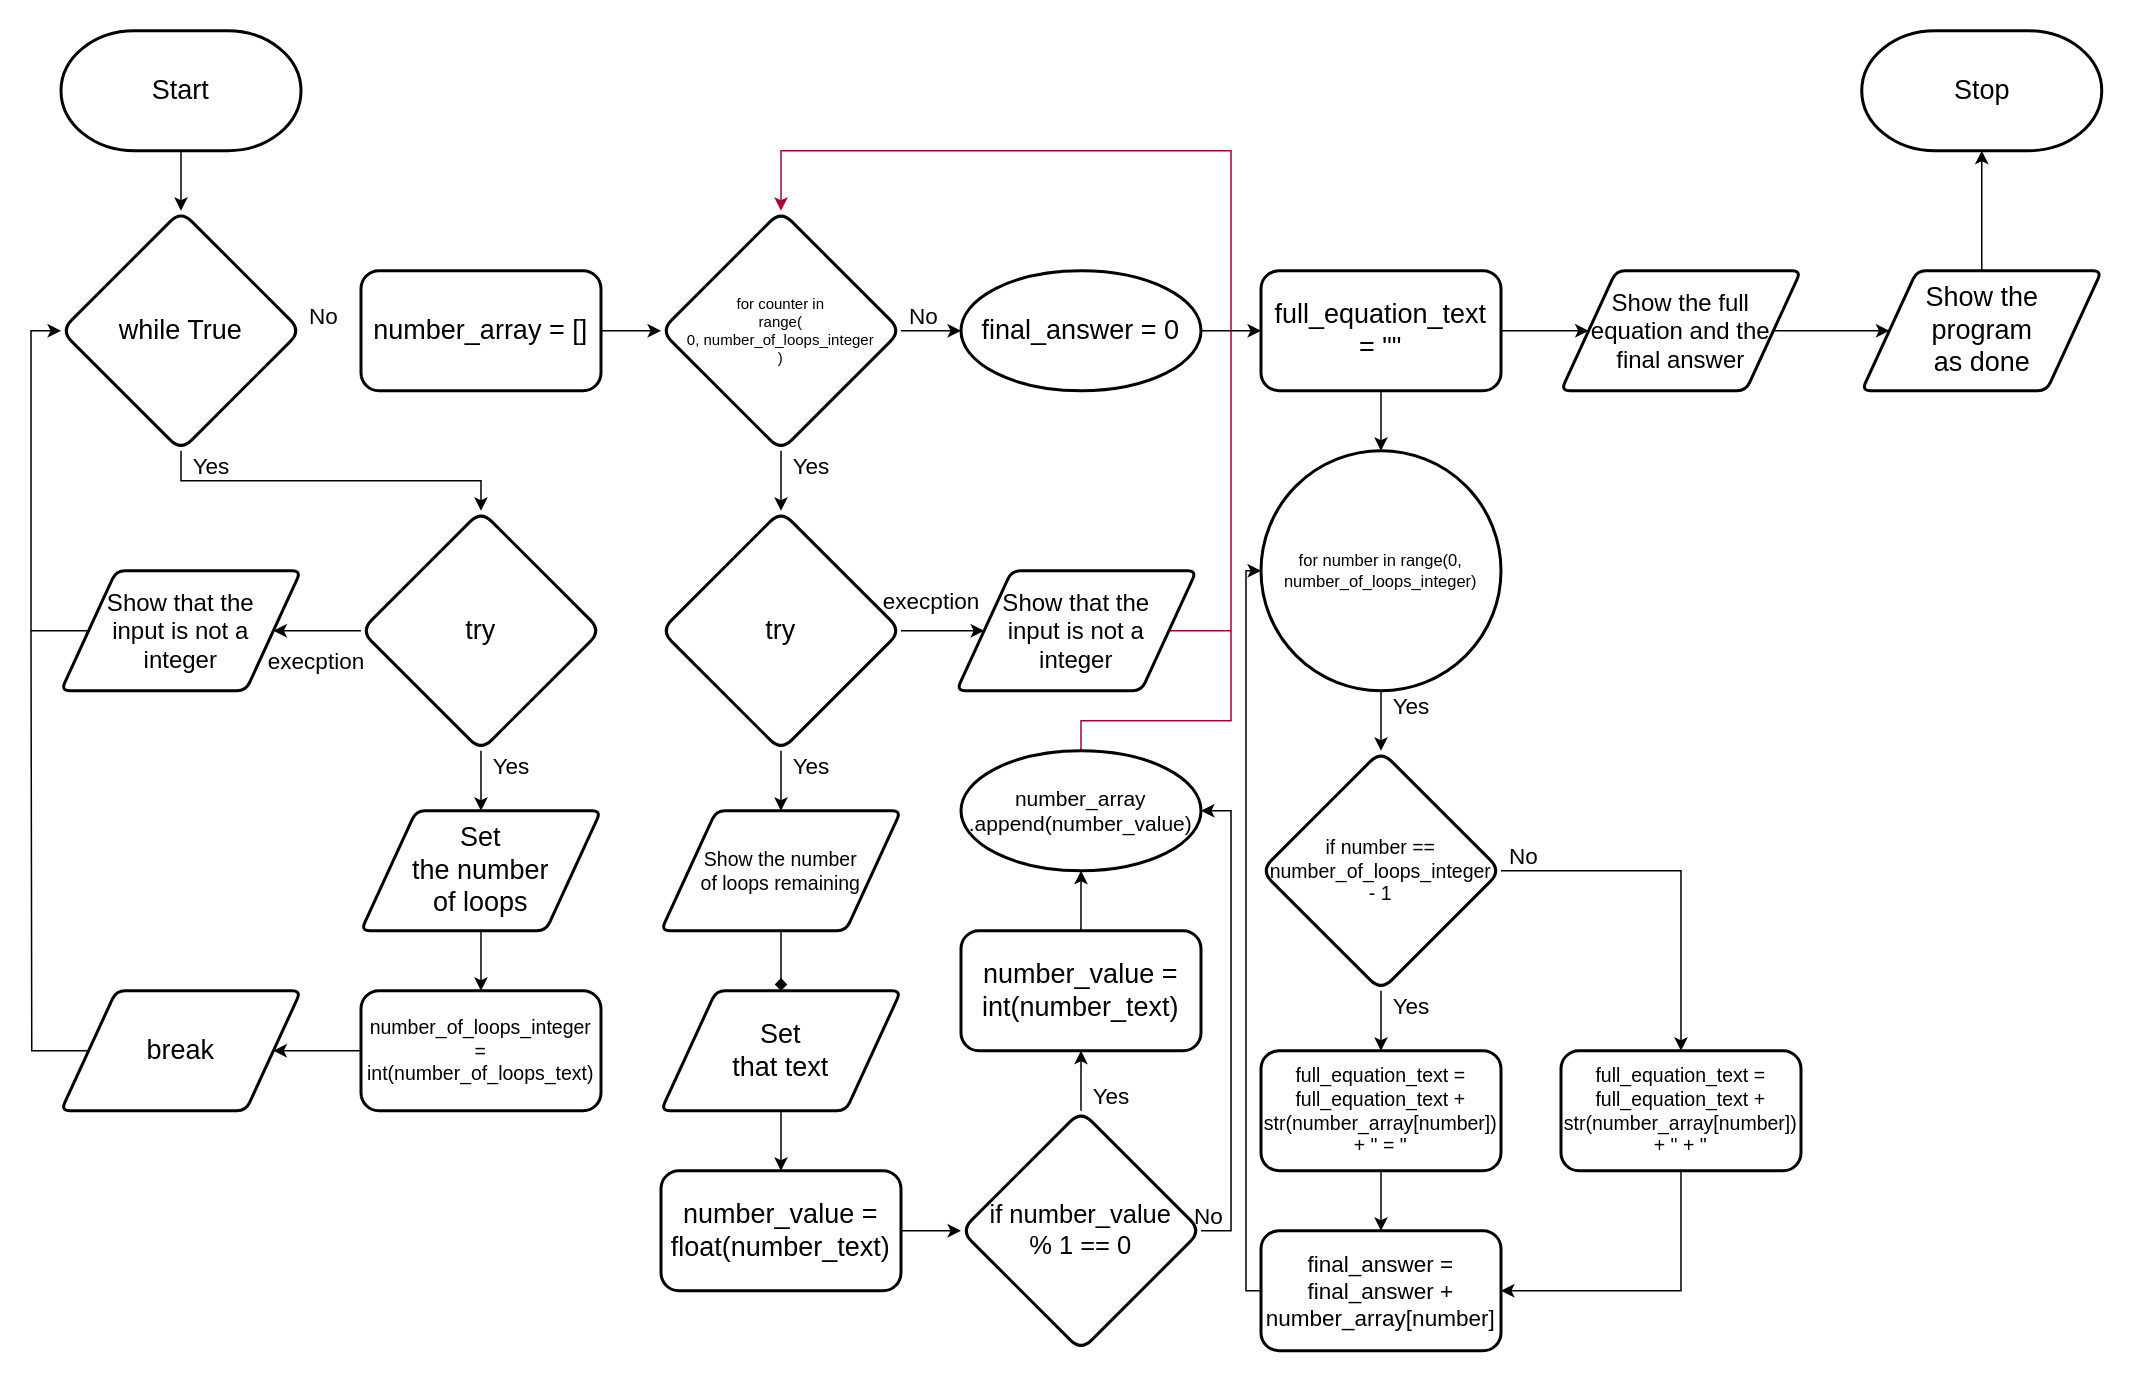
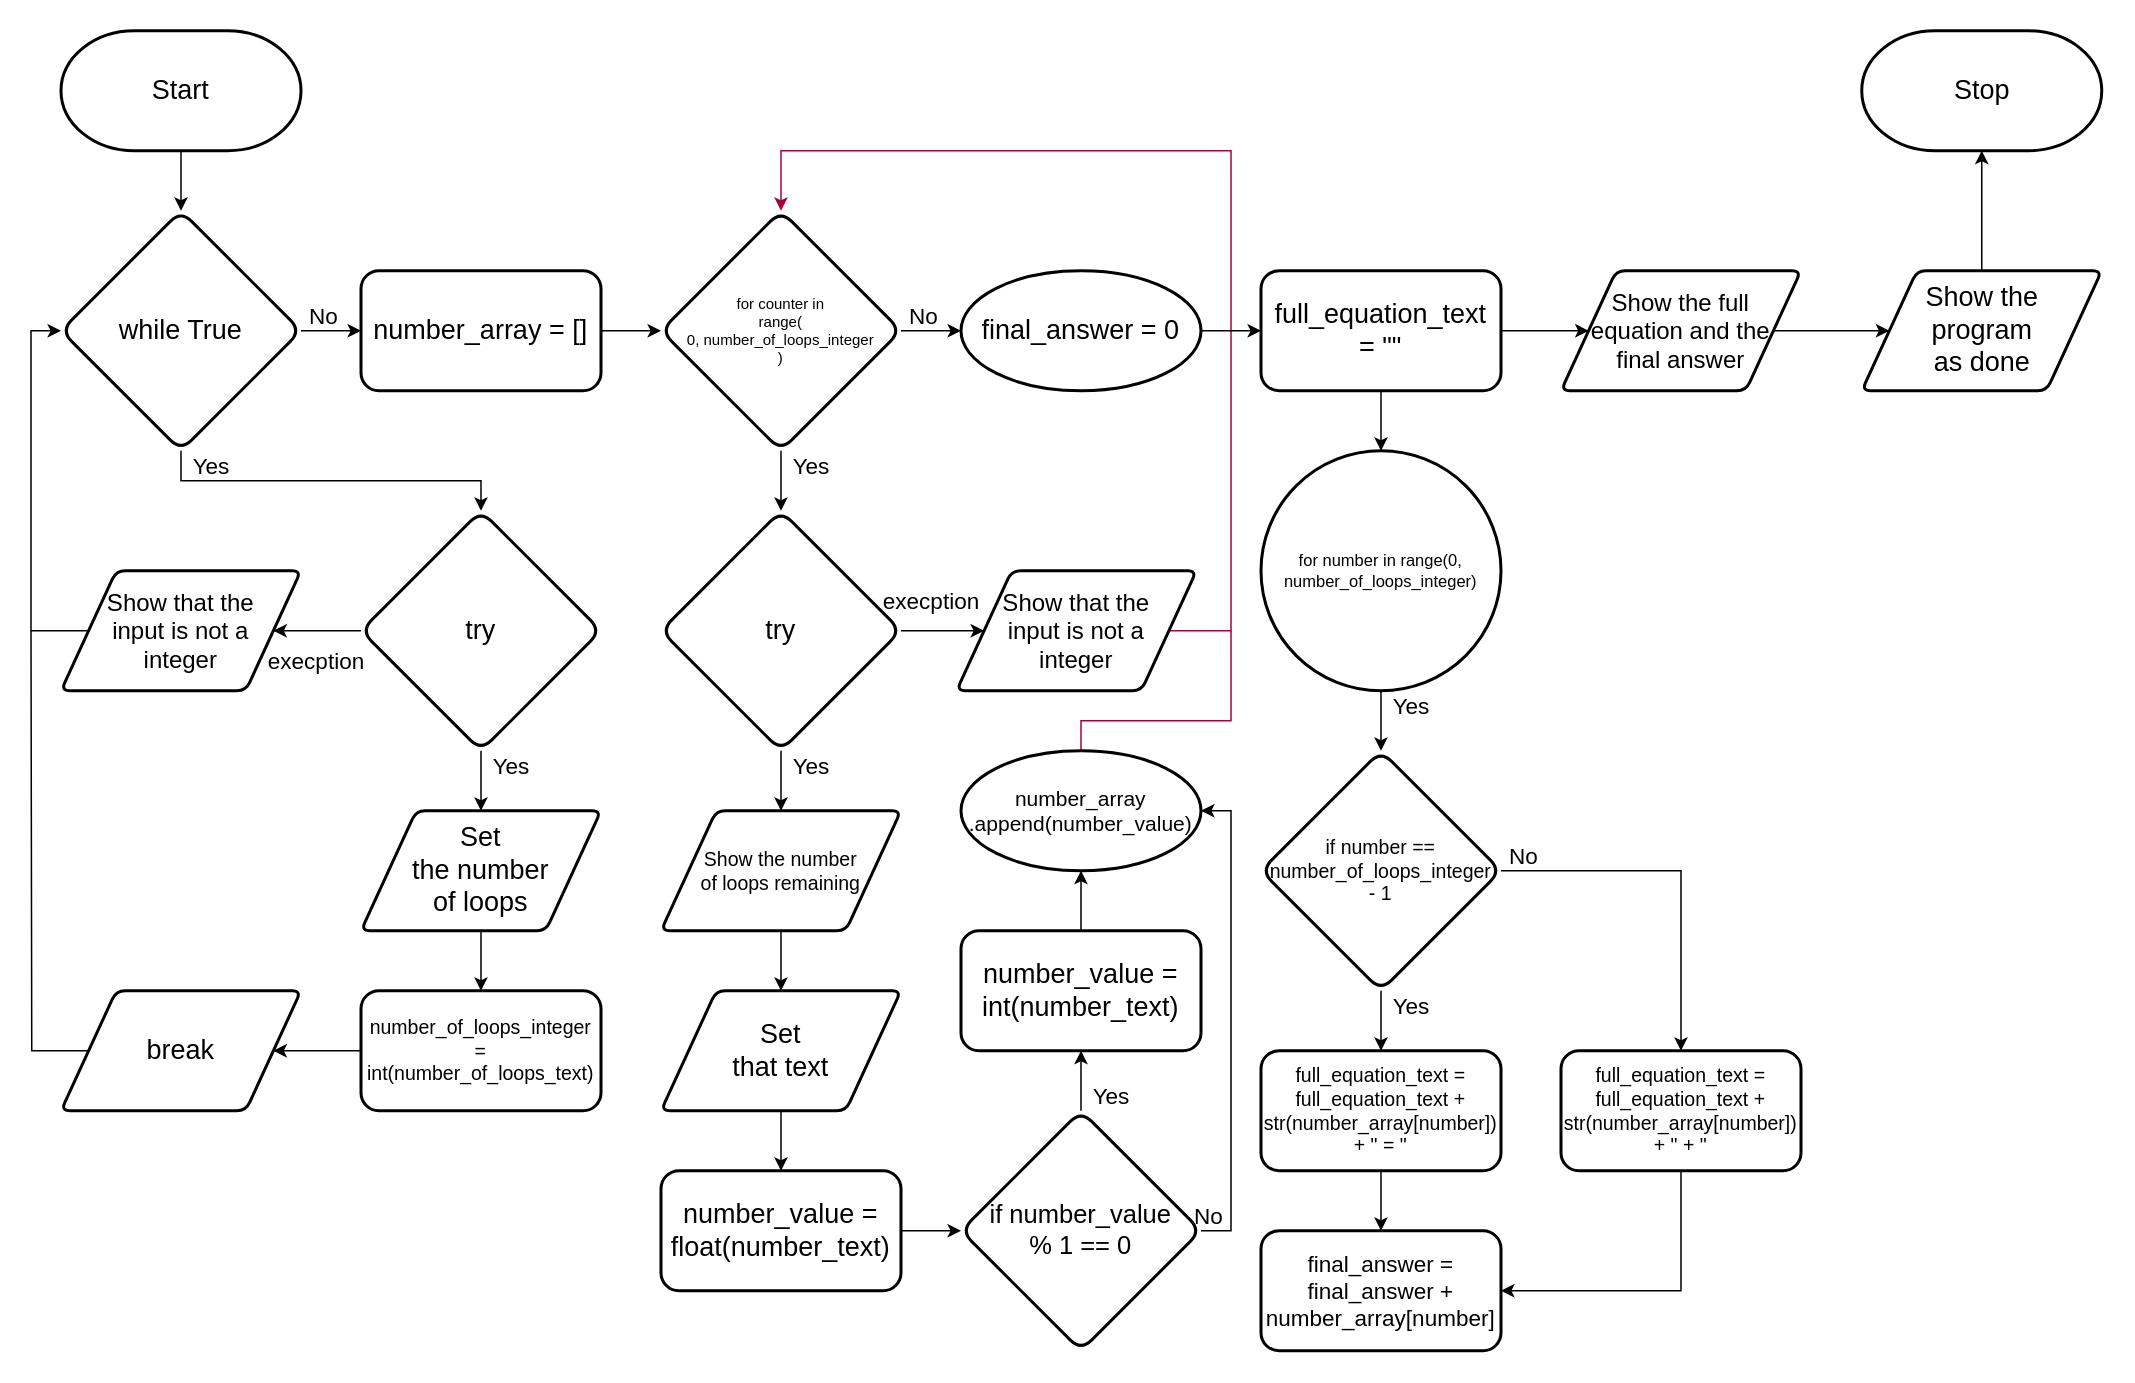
none -> (326, 331)
(1246, 936) -> none
(781, 978) -> (781, 979)
